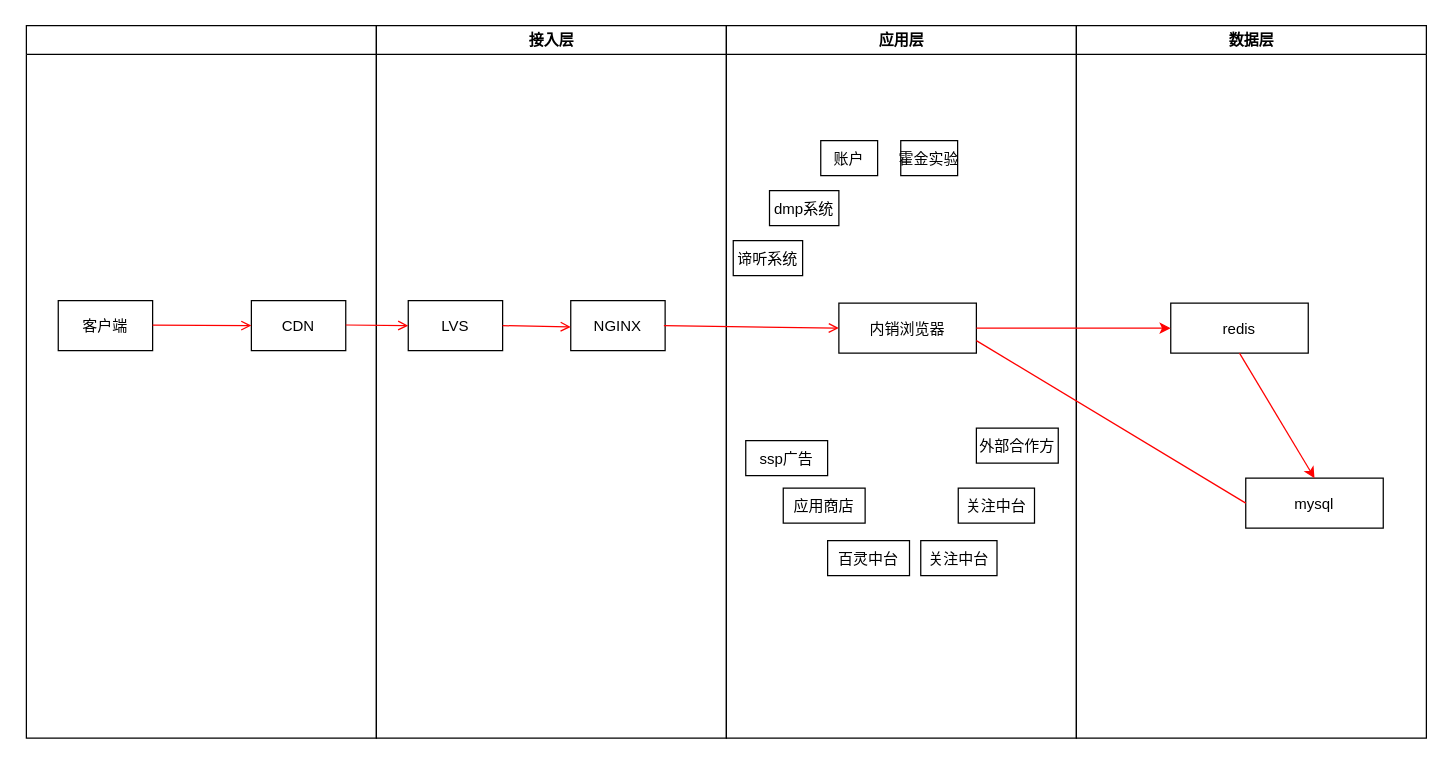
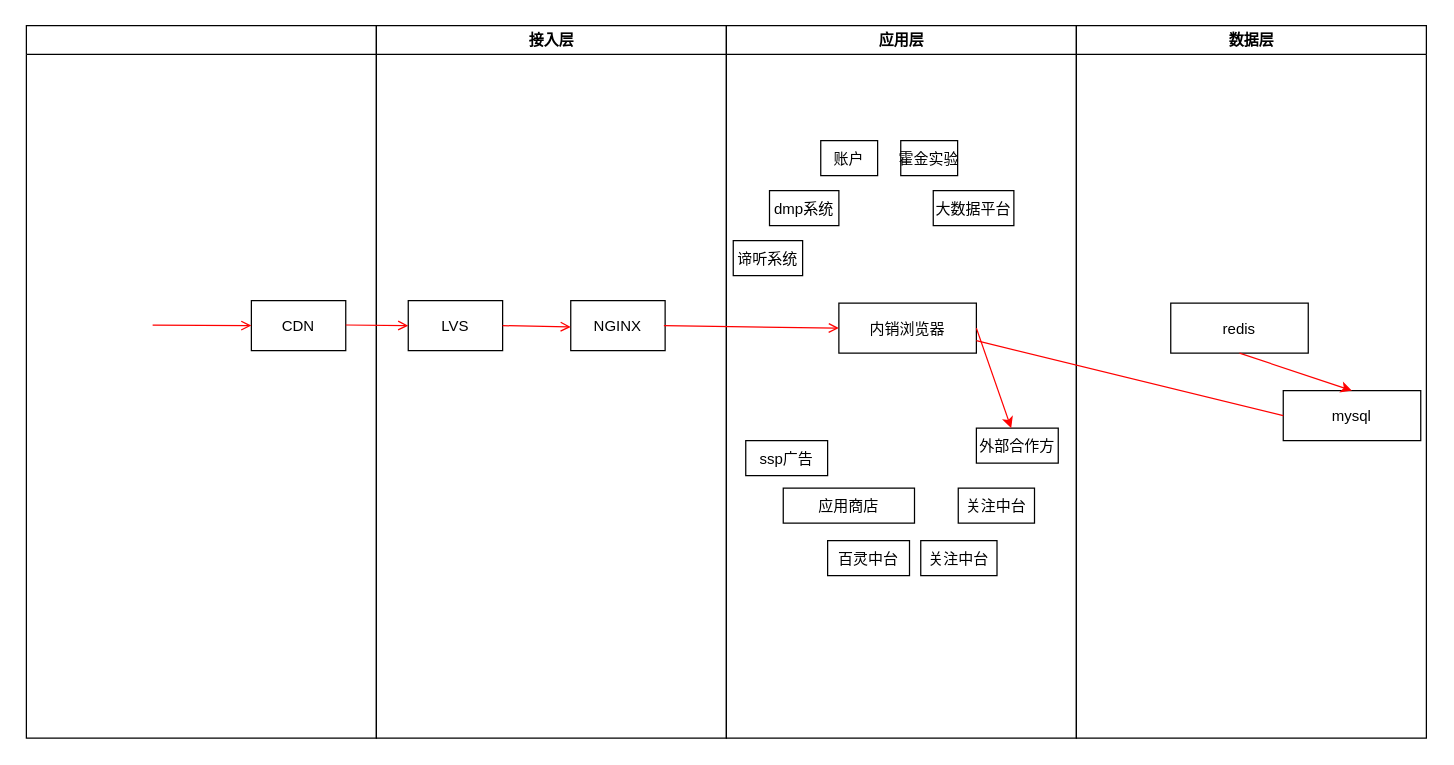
none -> (973, 208)
(105, 326) -> none
(1069, 328) -> (996, 384)
(1314, 503) -> (1352, 416)
(824, 506) -> (849, 506)
